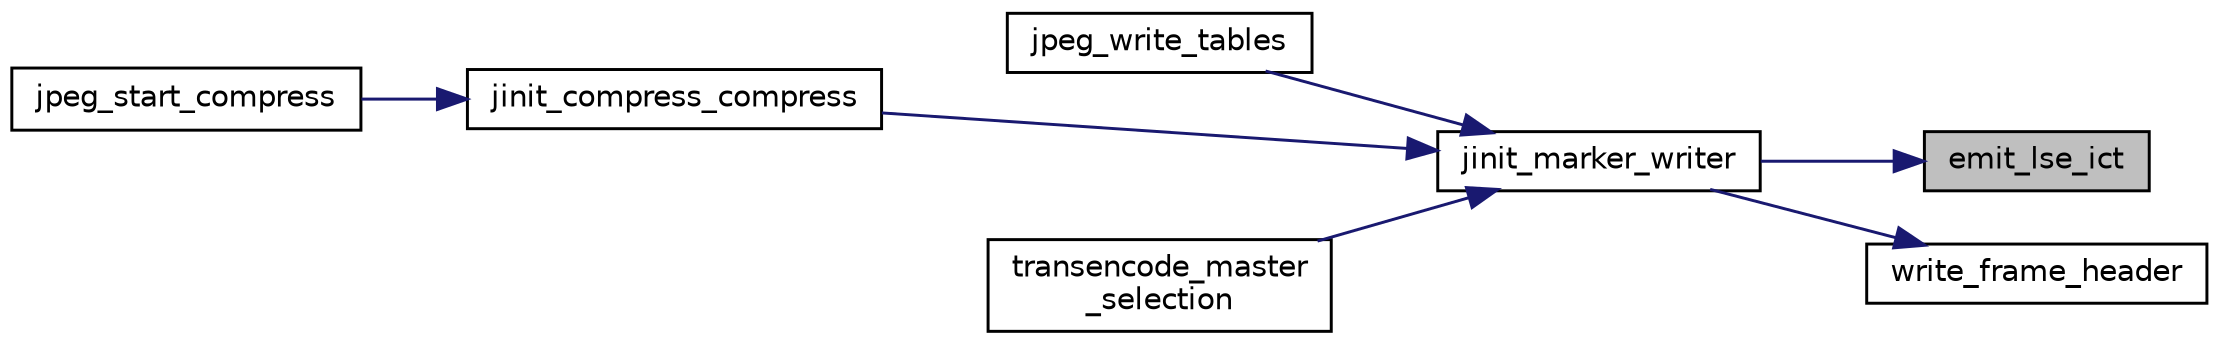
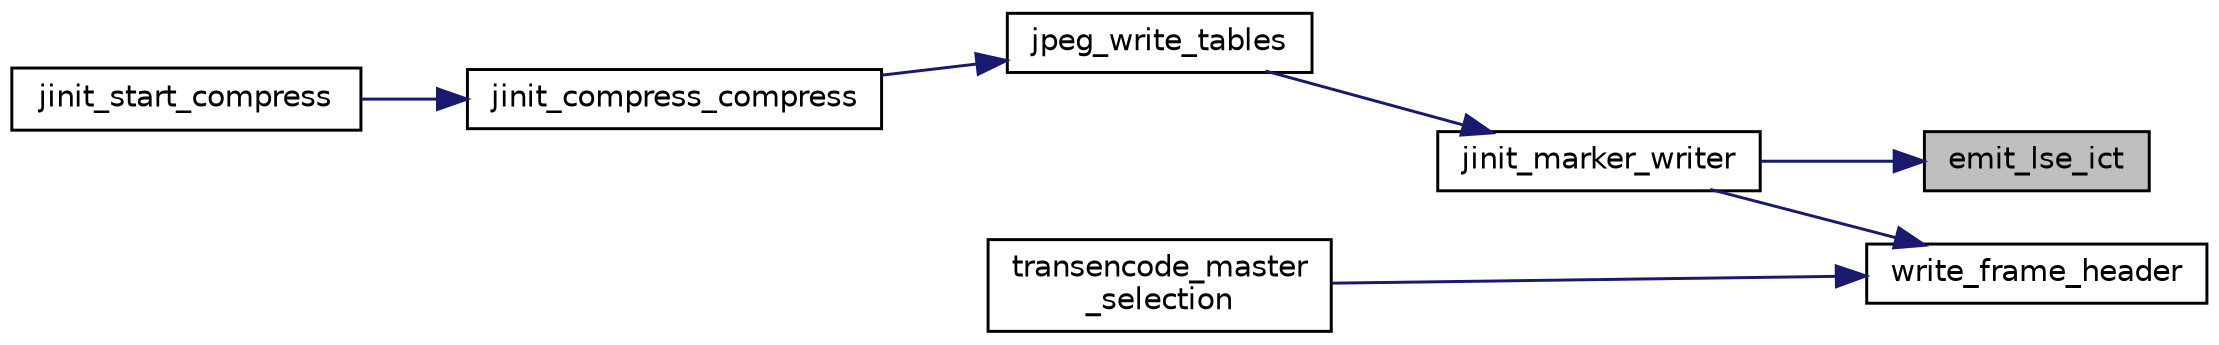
(186, 99) -> (186, 99)
(1145, 131) -> (929, 70)
(1393, 219) -> (1584, 280)
